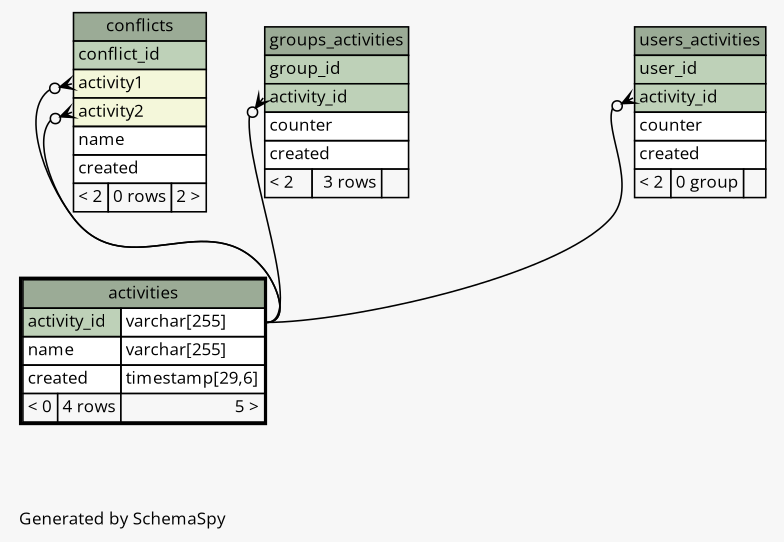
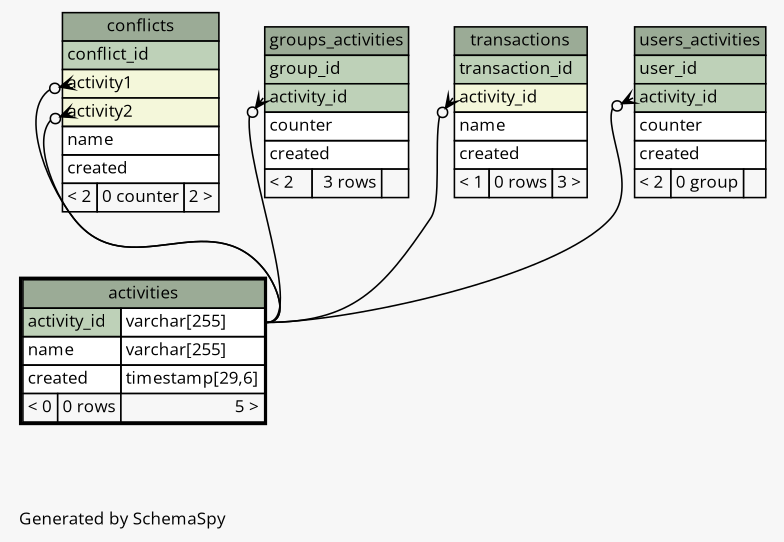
none -> (521, 112)
(140, 197) -> (141, 197)
(89, 407) -> (89, 407)
